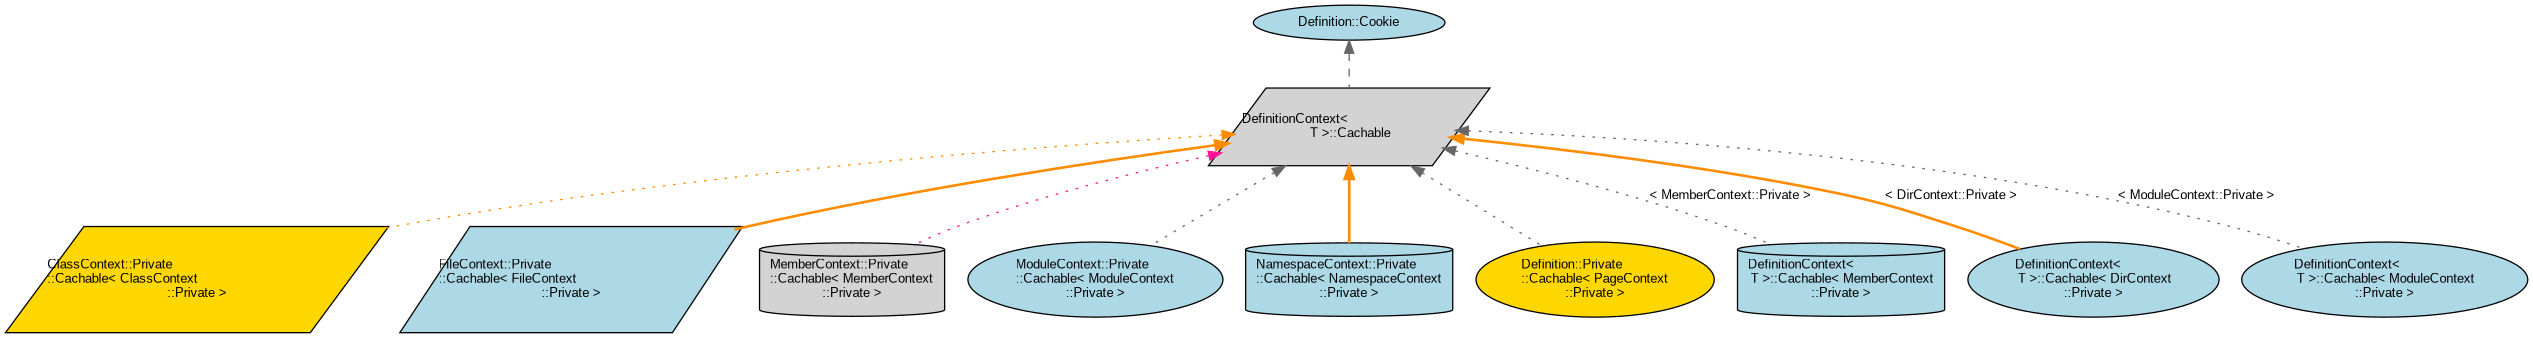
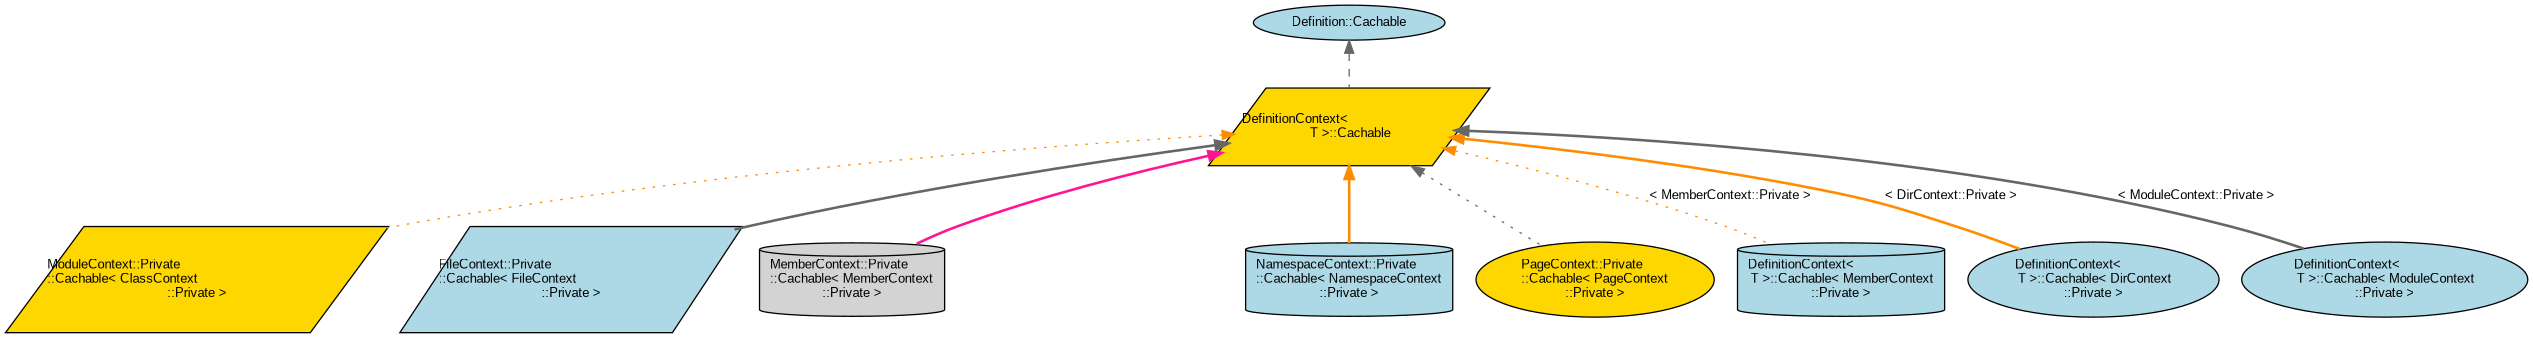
(1349, 23) -> (1349, 23)
(1349, 127) -> (1349, 127)
(1890, 164) -> (1890, 164)
(974, 182) -> (974, 182)
(1614, 191) -> (1614, 191)
(1061, 193) -> (1061, 193)
(197, 280) -> (197, 280)
(1095, 280) -> none
(1595, 280) -> (1595, 280)
